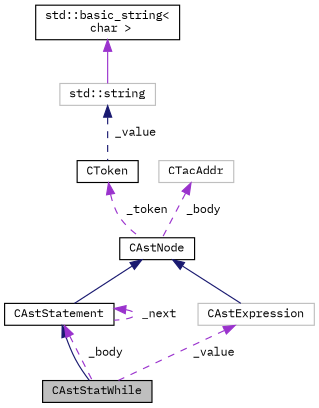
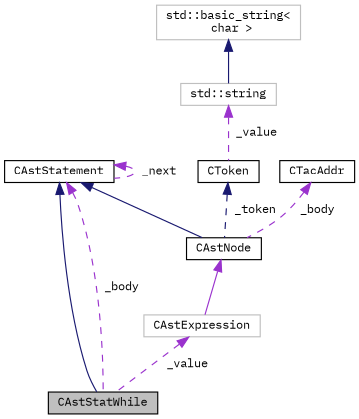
(108, 22) -> (229, 22)
(108, 67) -> (229, 67)
(108, 139) -> (229, 139)
(196, 172) -> (317, 172)
(121, 219) -> (226, 216)
(103, 285) -> (147, 213)
(212, 285) -> (211, 293)
